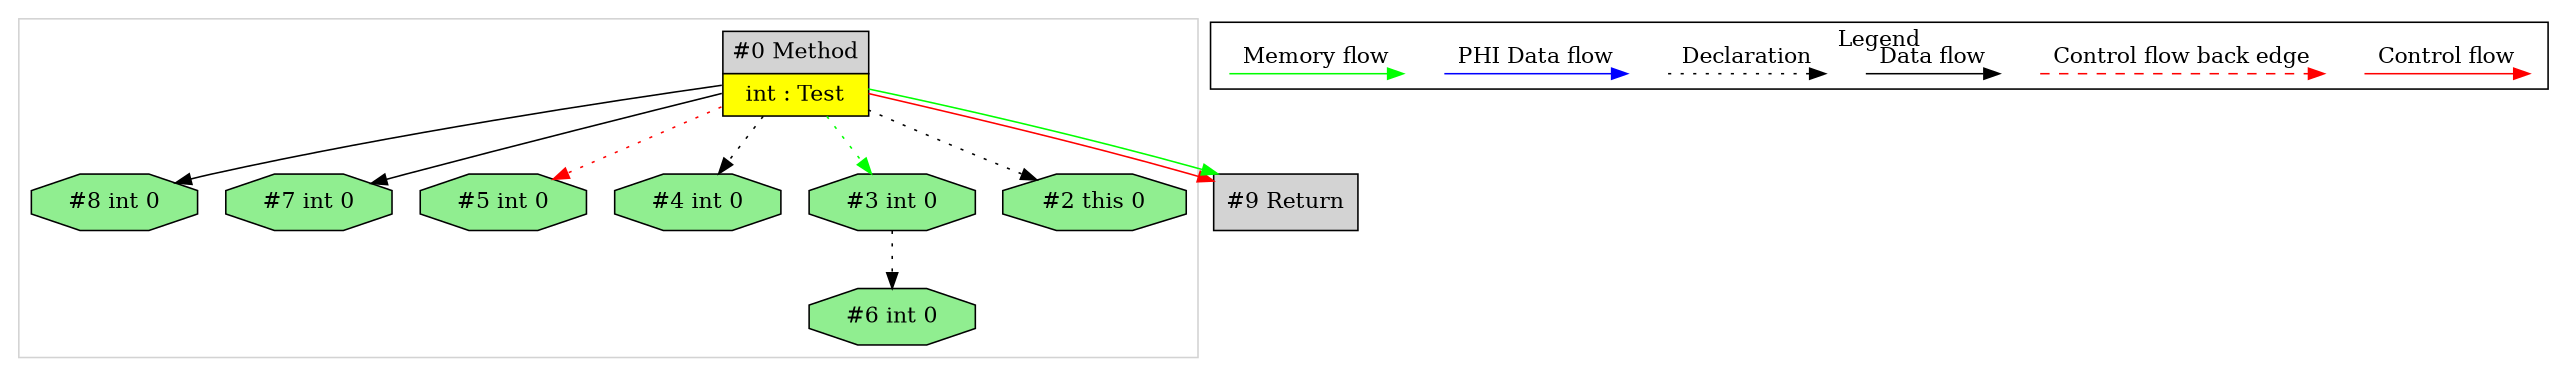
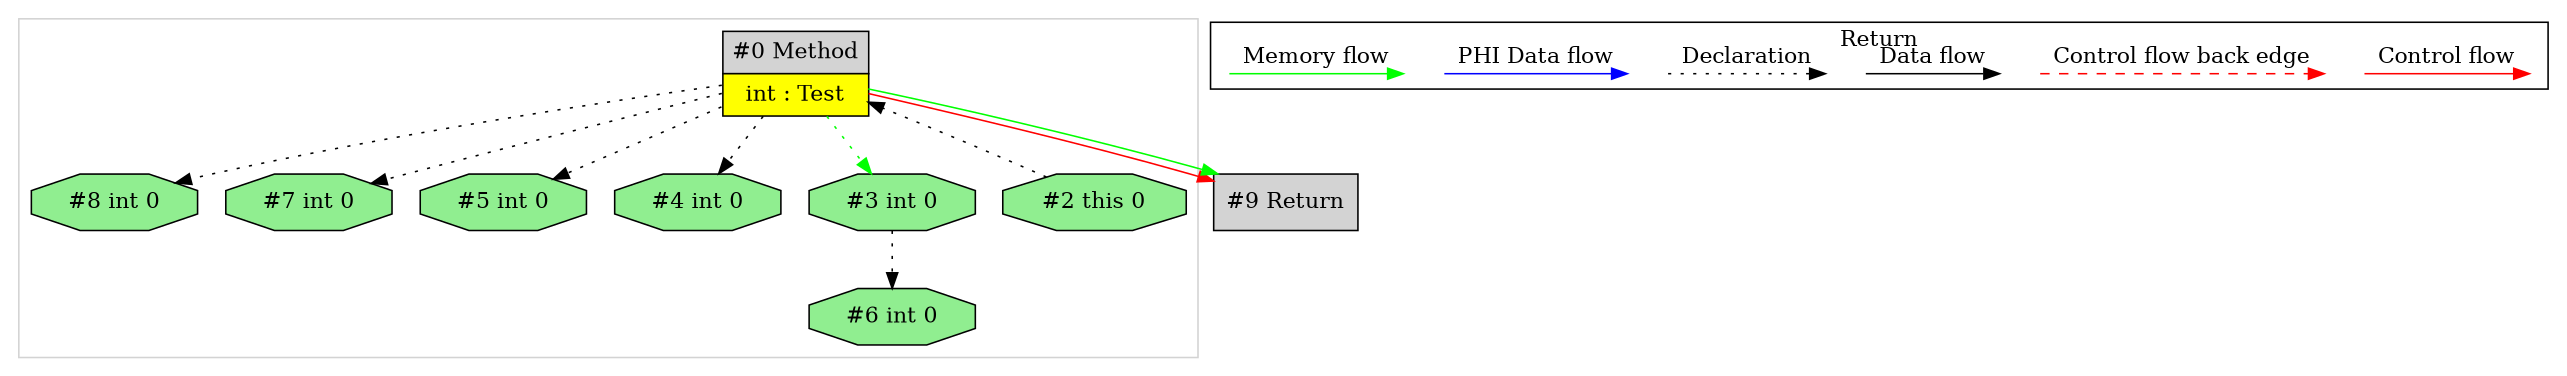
(1879, 40) -> (1879, 40)
(455, 127) -> (455, 127)
(554, 136) -> (554, 136)
(645, 140) -> (645, 140)
(945, 142) -> (965, 142)
